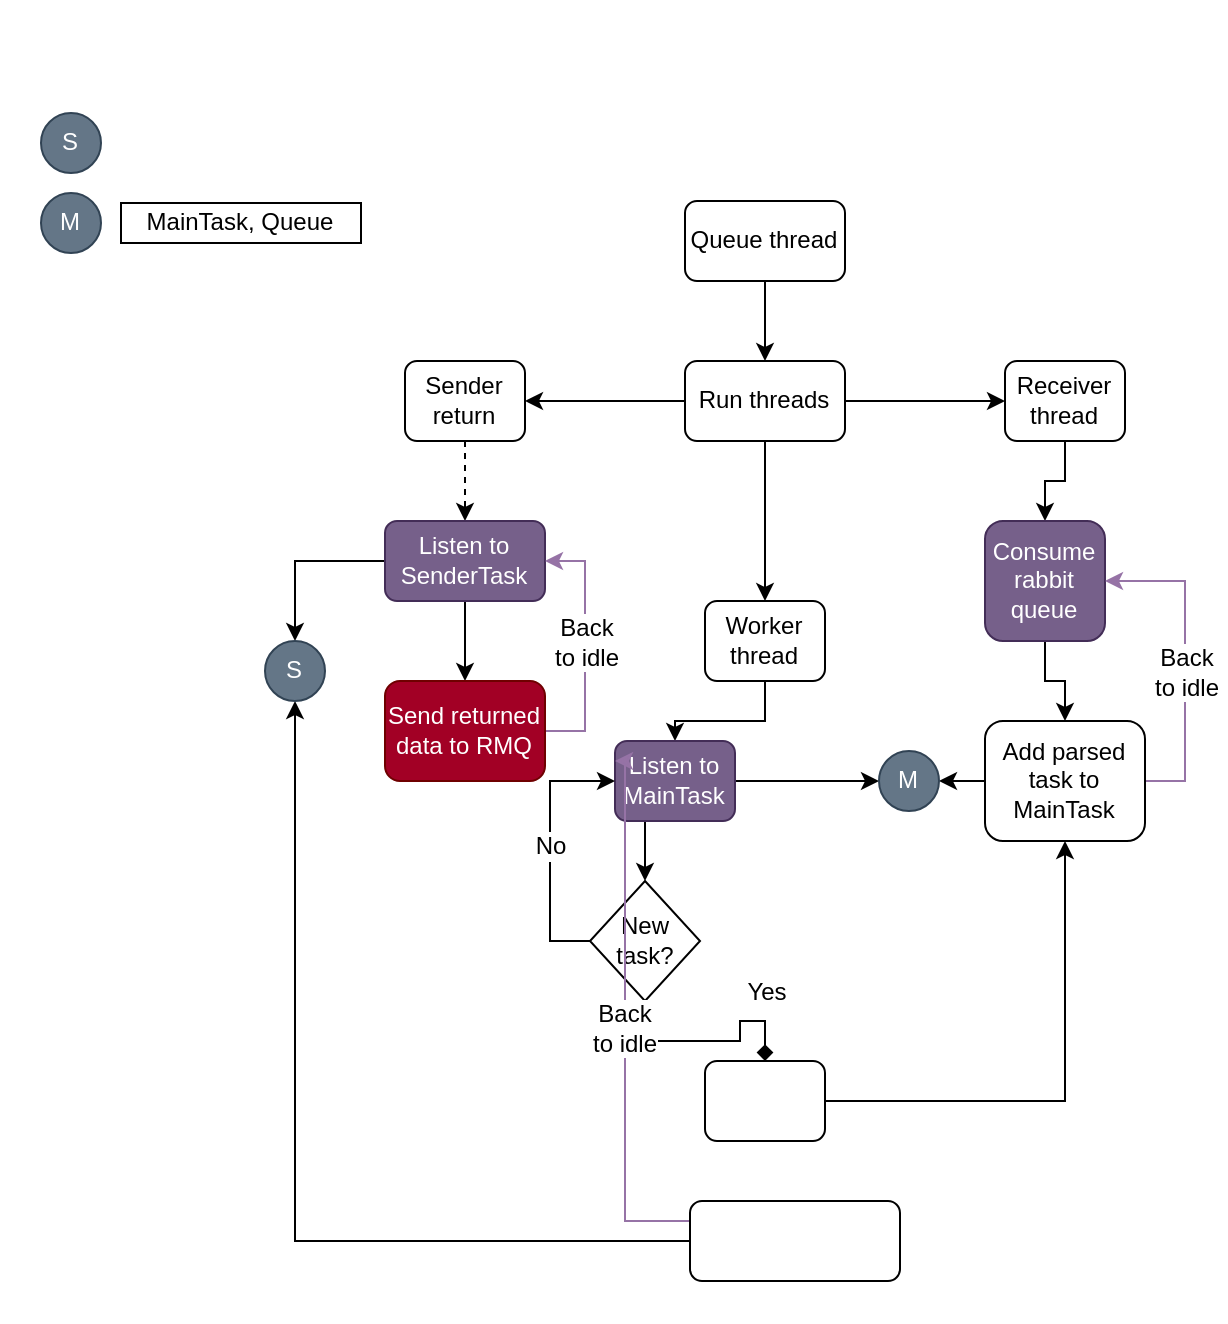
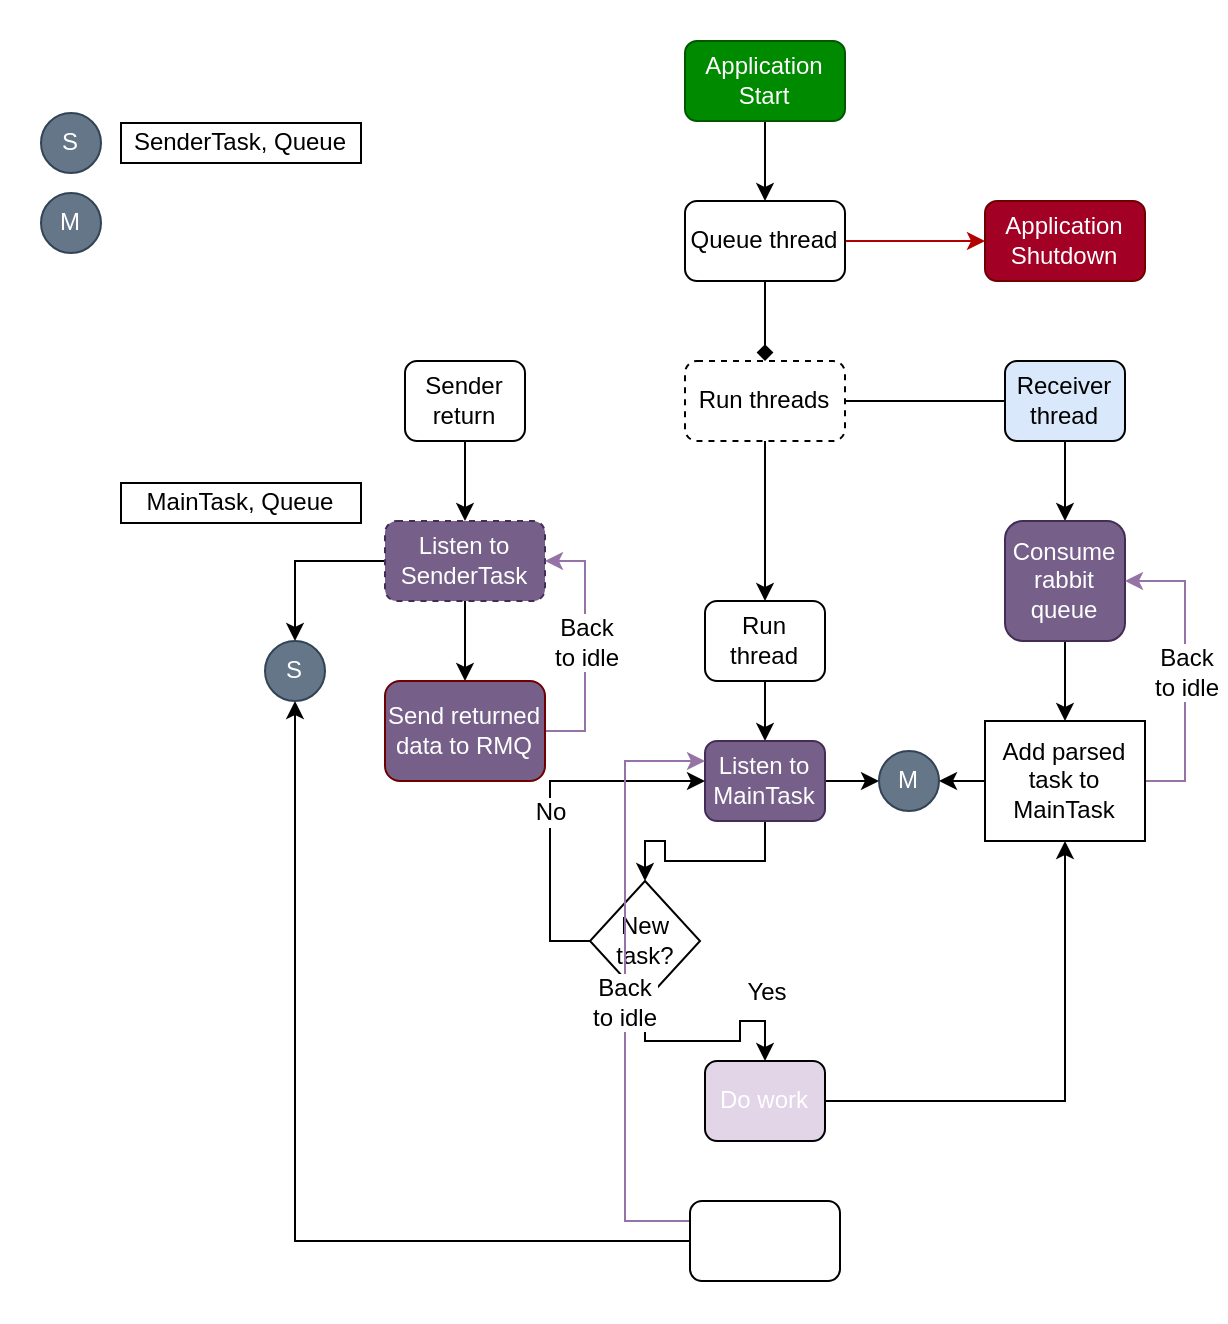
none -> (765, 81)
none -> (241, 143)
none -> (765, 154)
(241, 223) -> (241, 503)
none -> (908, 241)
none -> (1065, 241)
(765, 346) -> (765, 345)
(612, 401) -> none
(765, 401) -> (765, 401)
(990, 401) -> (995, 401)
(1065, 401) -> (1065, 401)
(465, 473) -> (465, 473)
(465, 561) -> (465, 561)
(1045, 581) -> (1065, 581)
(765, 641) -> (765, 641)
(465, 731) -> (465, 731)
(675, 781) -> (765, 781)
(1065, 781) -> (1065, 781)
(765, 1045) -> (765, 1046)
(765, 1101) -> (765, 1101)
(795, 1241) -> (765, 1241)
